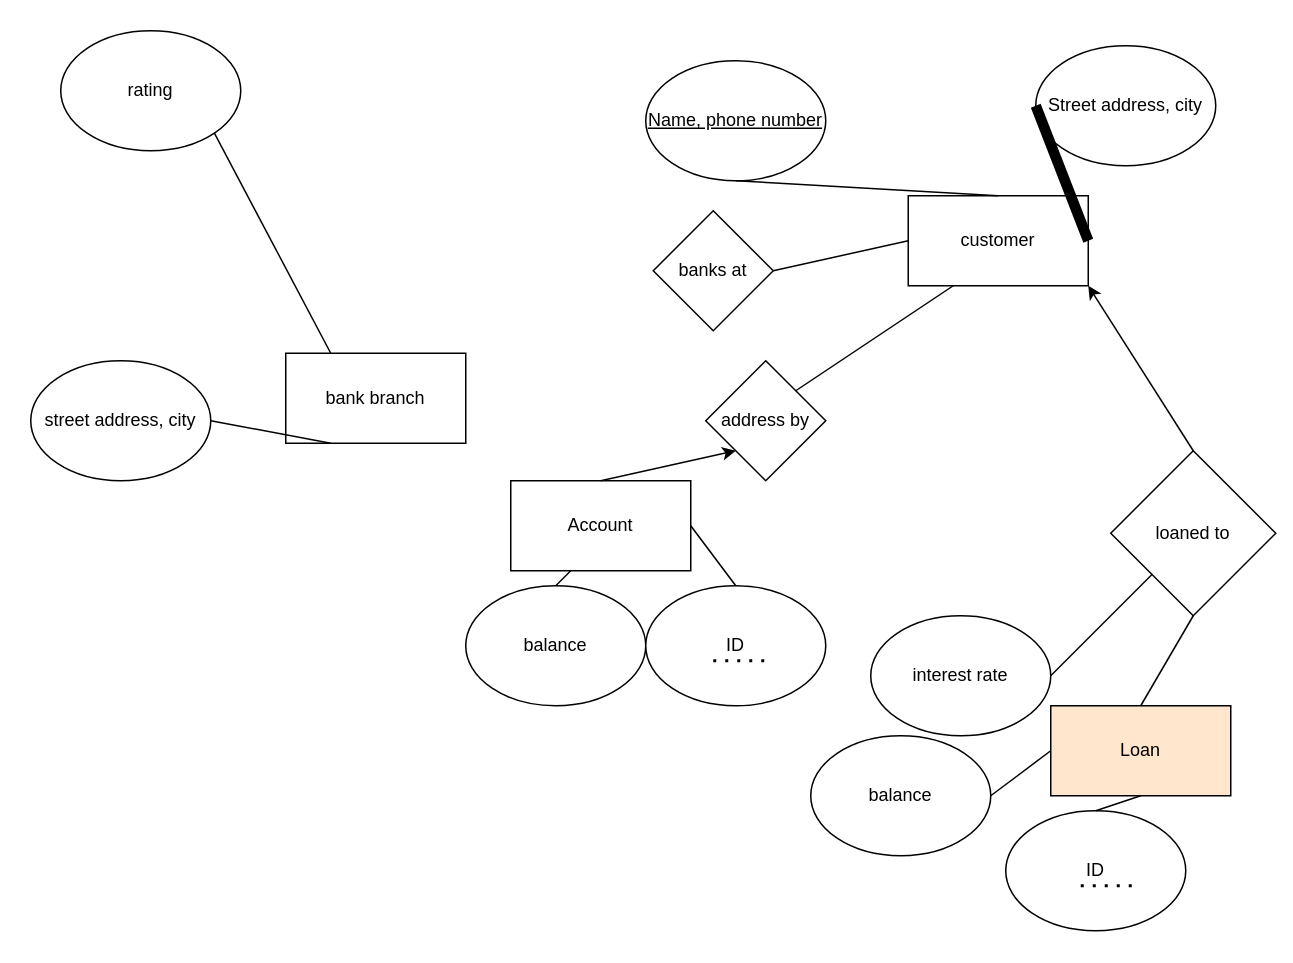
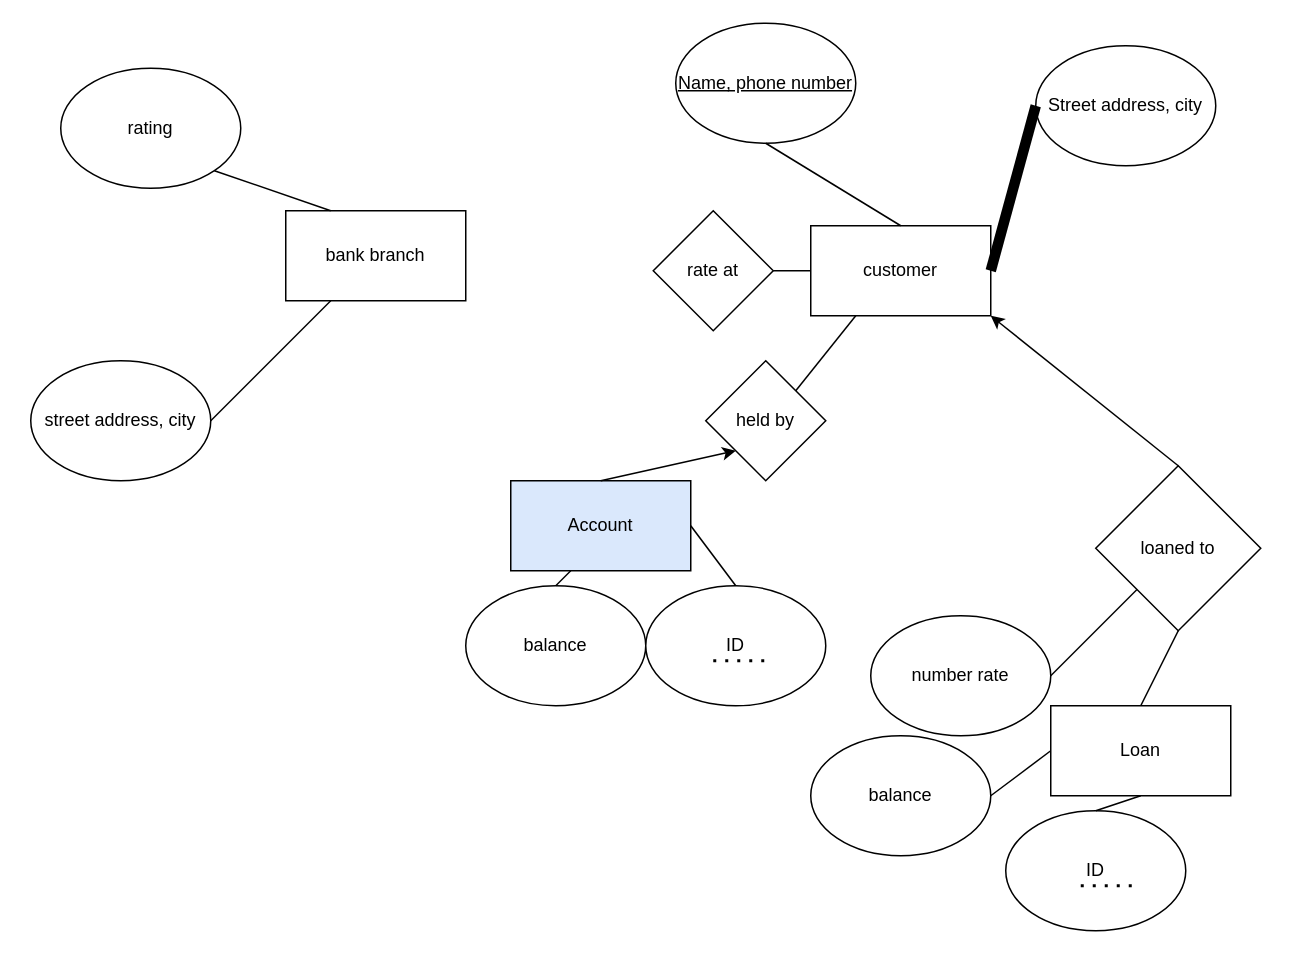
(151, 91) -> (151, 128)
(736, 121) -> (766, 83)
(998, 241) -> (901, 271)
(713, 271) -> (713, 271)
(376, 398) -> (376, 256)
(766, 421) -> (766, 421)
(601, 526) -> (601, 526)
(1193, 533) -> (1178, 548)
(961, 676) -> (961, 676)
(1141, 751) -> (1141, 751)
